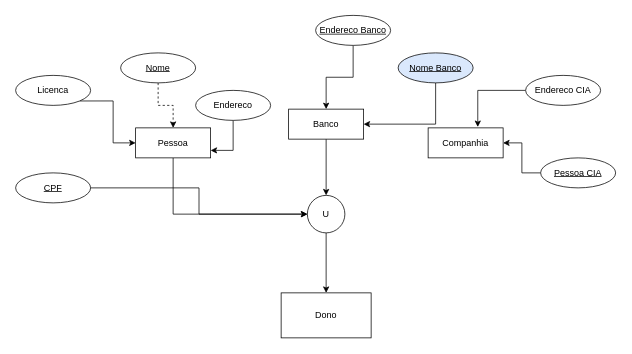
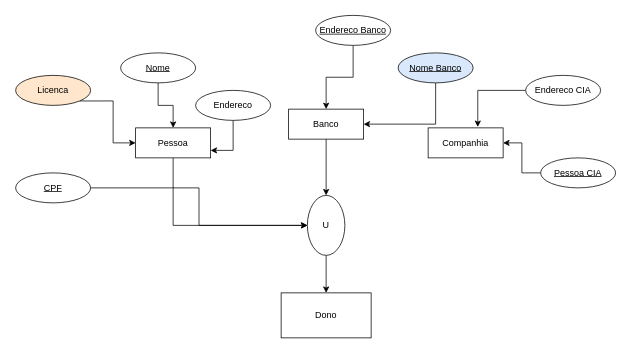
(53, 90) -> (53, 90)
(163, 105) -> (163, 105)
(326, 214) -> (326, 225)
